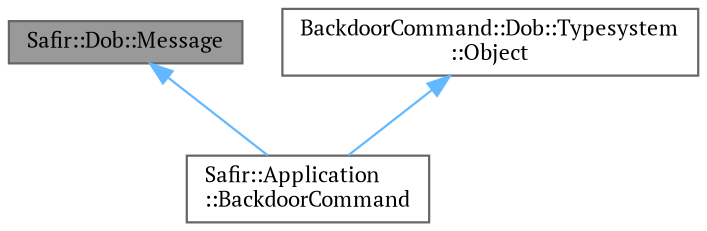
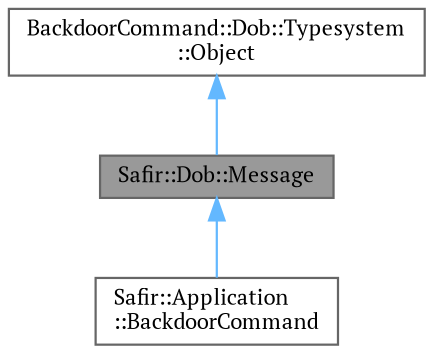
(390, 123) -> (217, 127)
